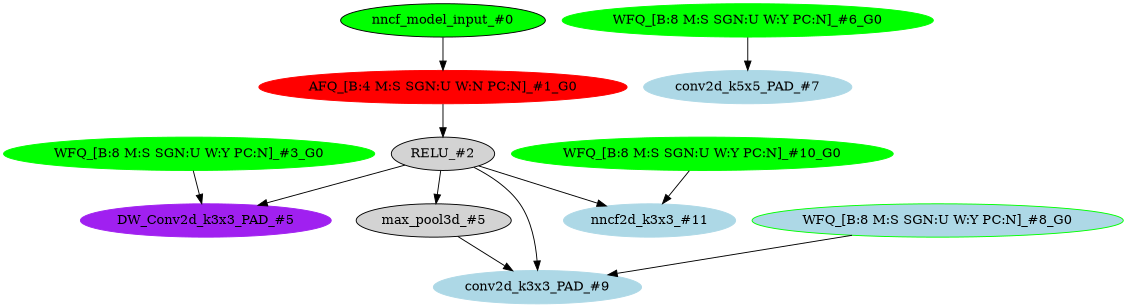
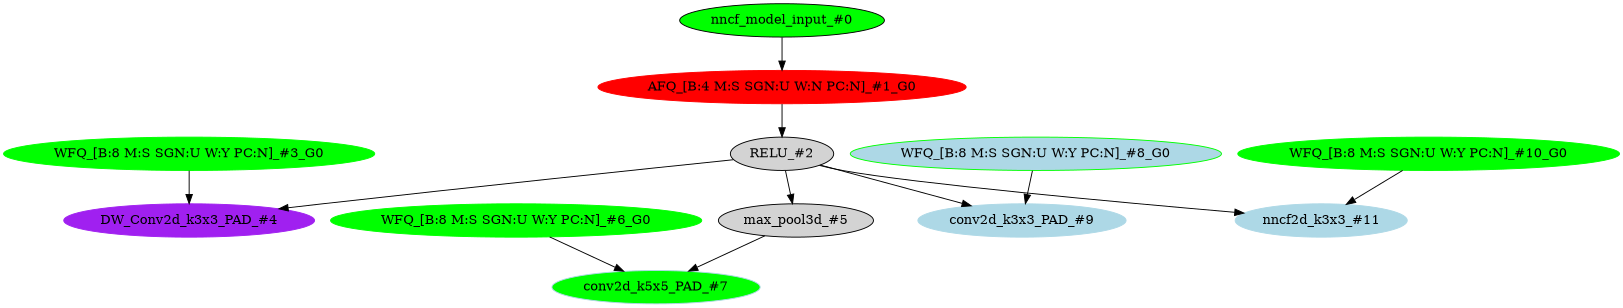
(748, 87) -> (656, 287)
(206, 220) -> (189, 220)
(481, 251) -> (731, 252)
